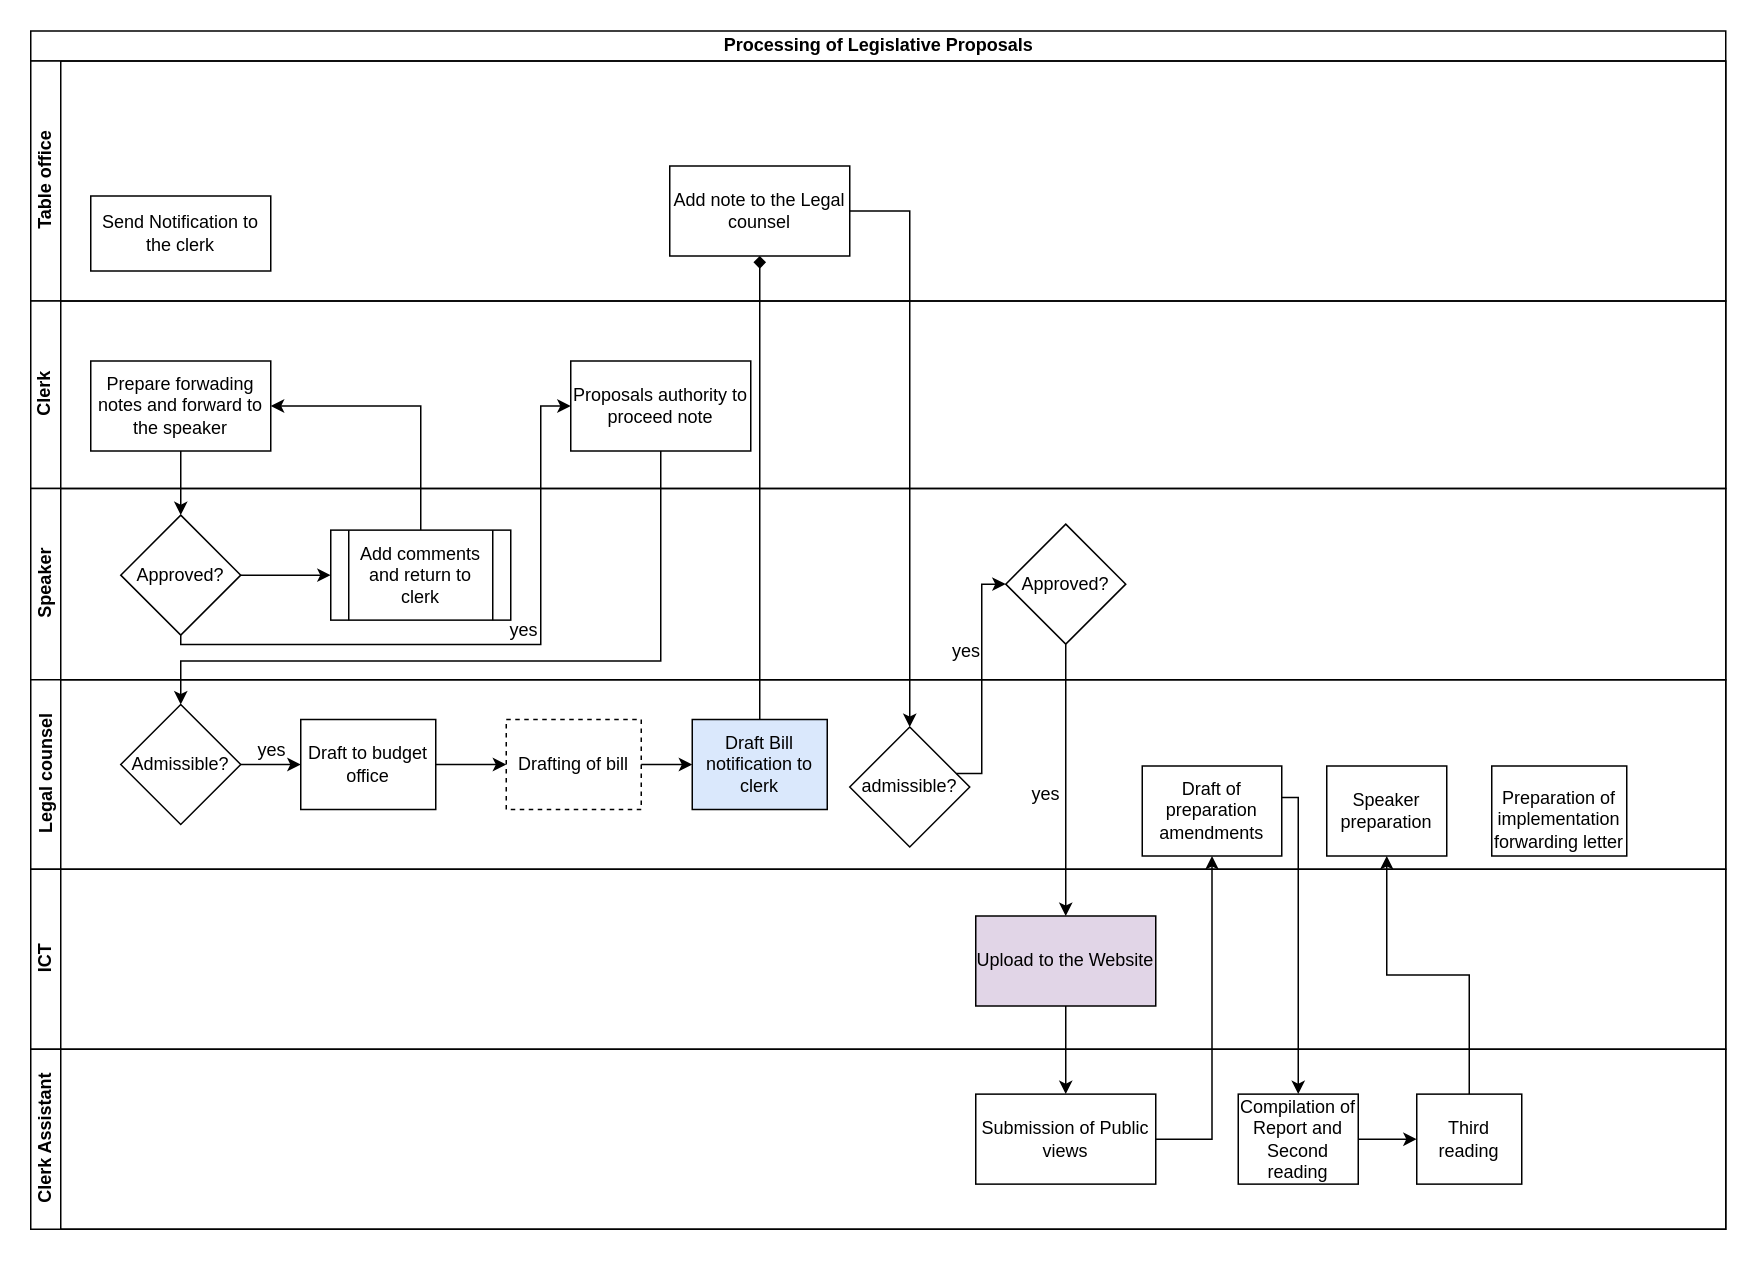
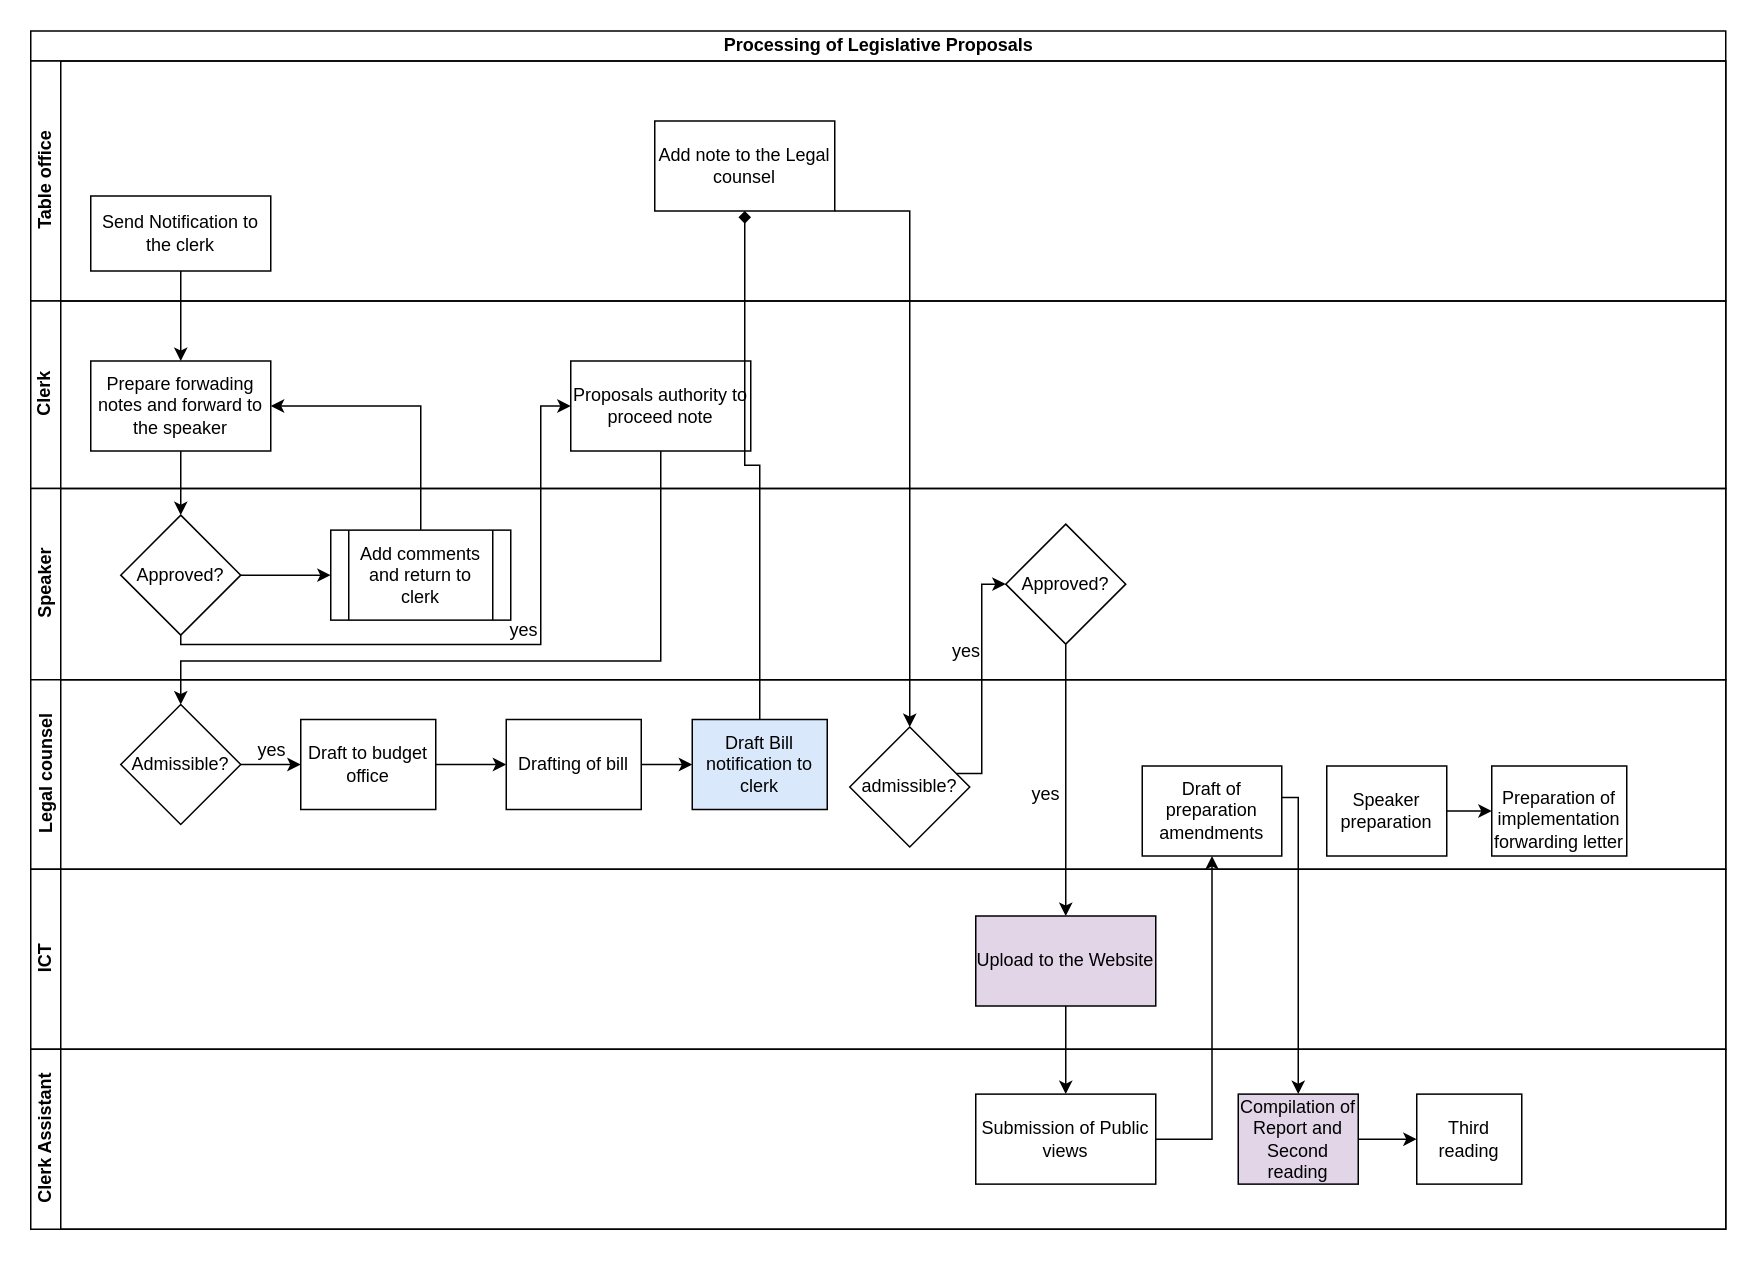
(760, 211) -> (745, 166)
none -> (181, 311)
(574, 764) -> (574, 764)
none -> (1475, 811)
(1433, 975) -> none
(1298, 1139) -> (1298, 1139)
